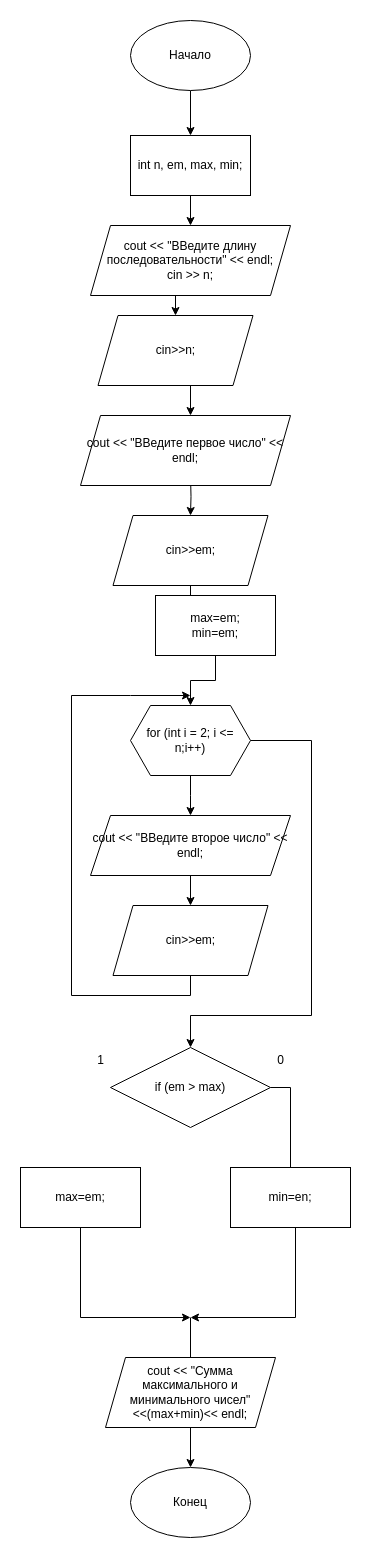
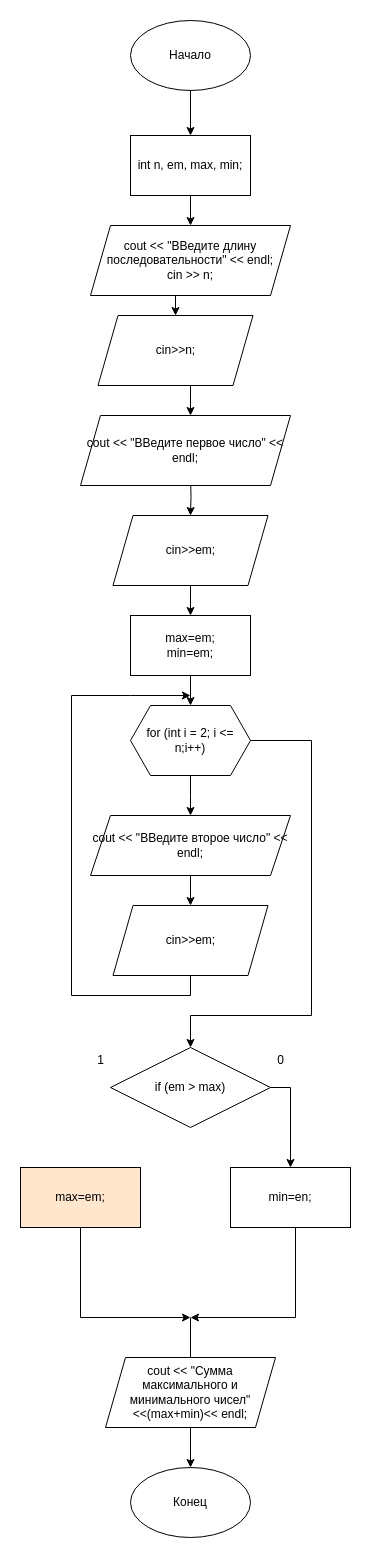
(216, 626) -> (191, 646)
(291, 1162) -> (291, 1159)
(81, 1198) -> (81, 1198)
